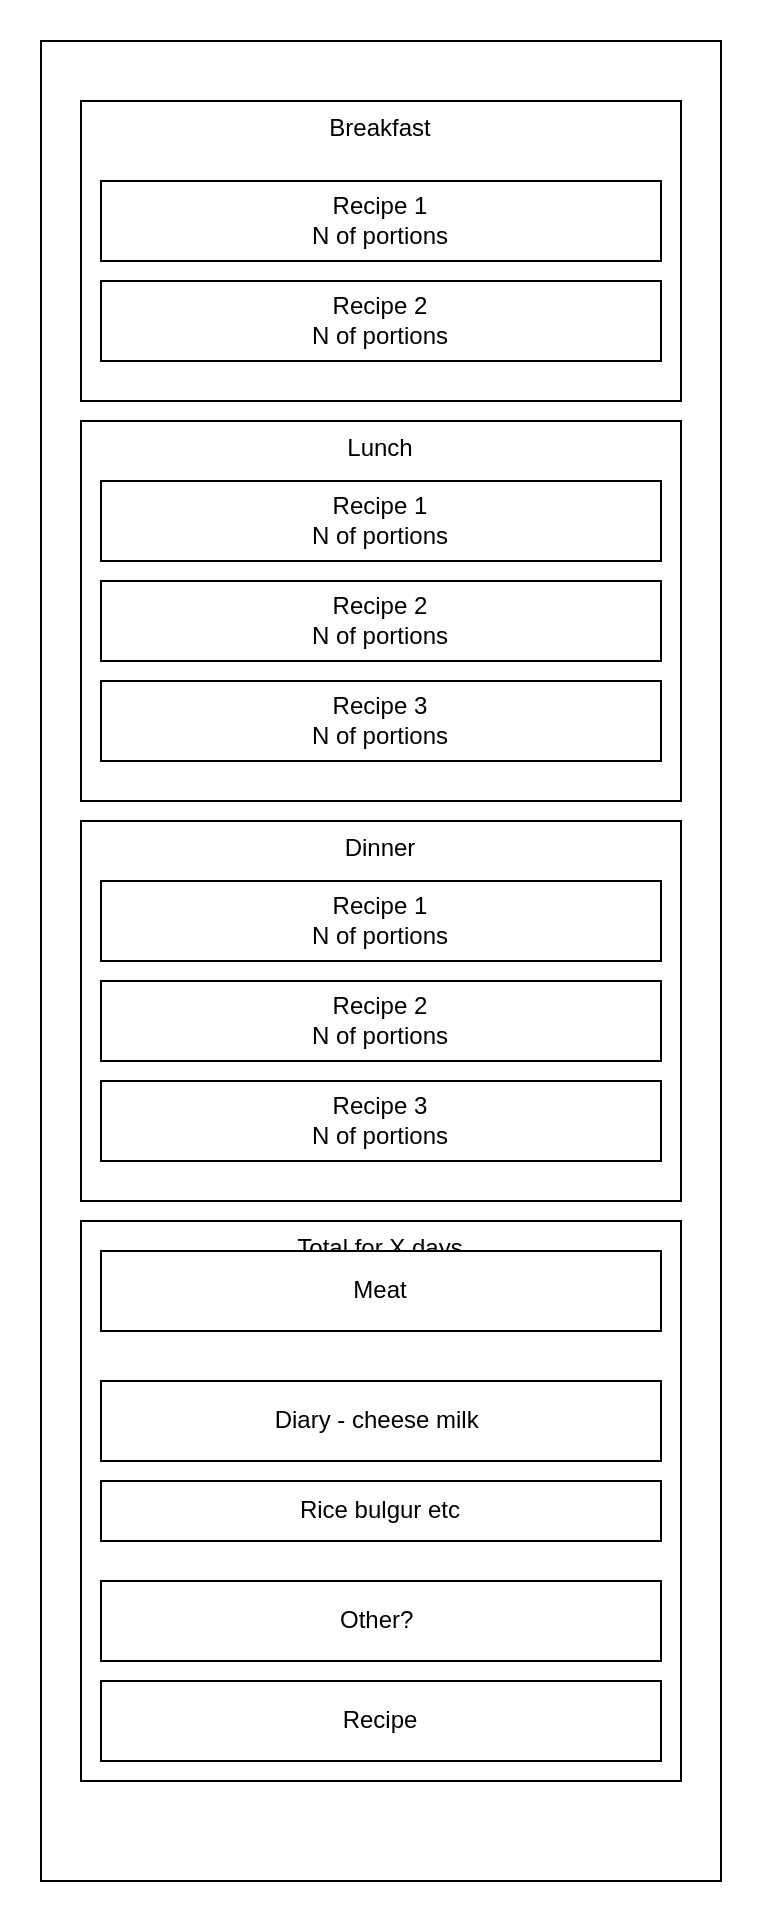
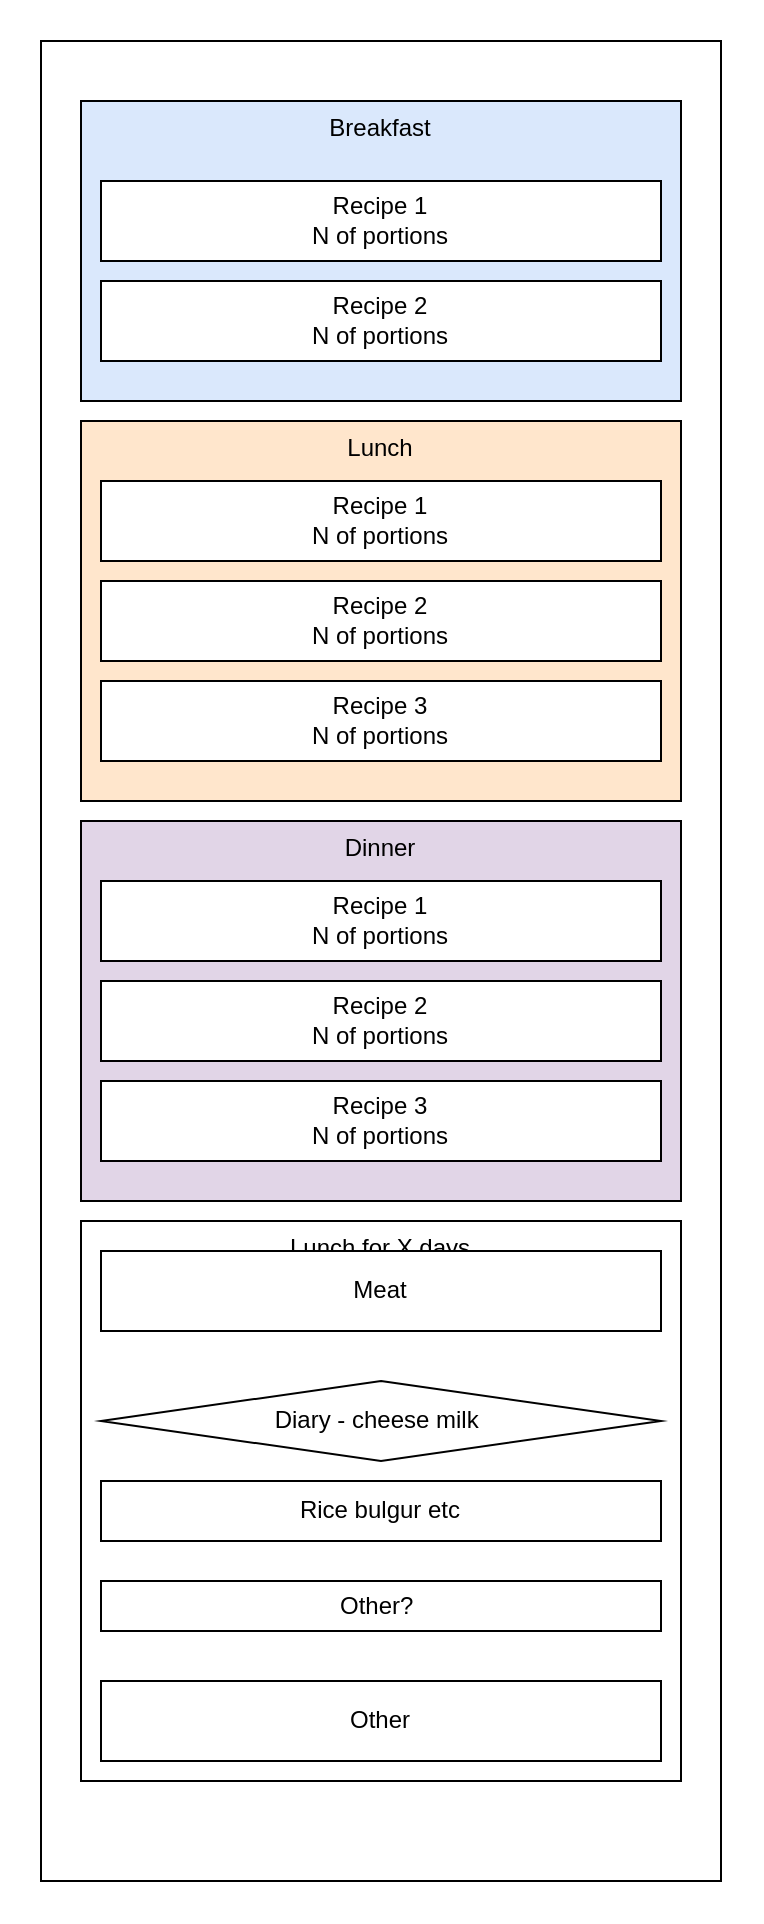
(381, 129) -> (381, 129)
(381, 449) -> (381, 449)
(381, 849) -> (381, 849)
(381, 1249) -> (381, 1249)
(381, 1421) -> (381, 1421)
(381, 1621) -> (381, 1606)
(381, 1721) -> (381, 1721)
